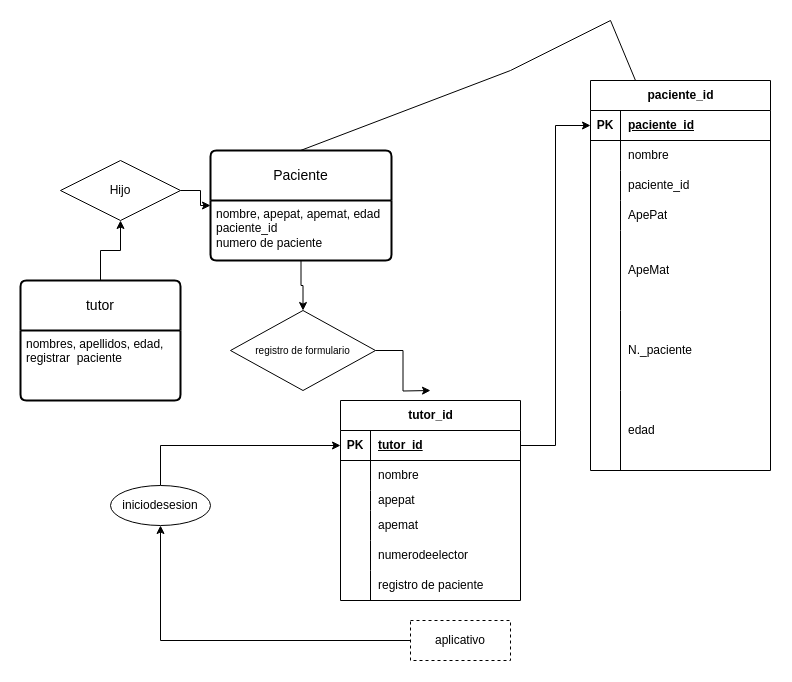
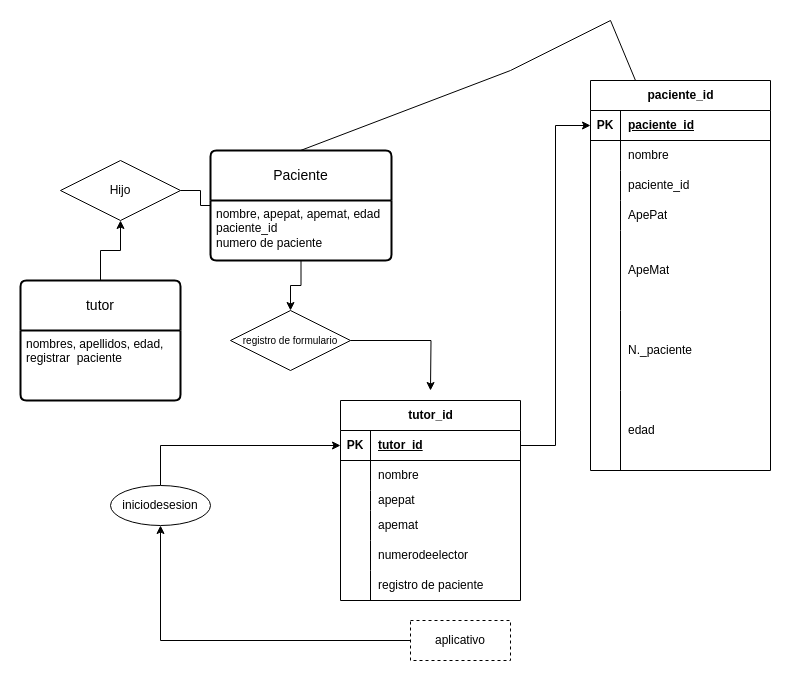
(201, 204) -> (202, 206)
(303, 351) -> (291, 341)
